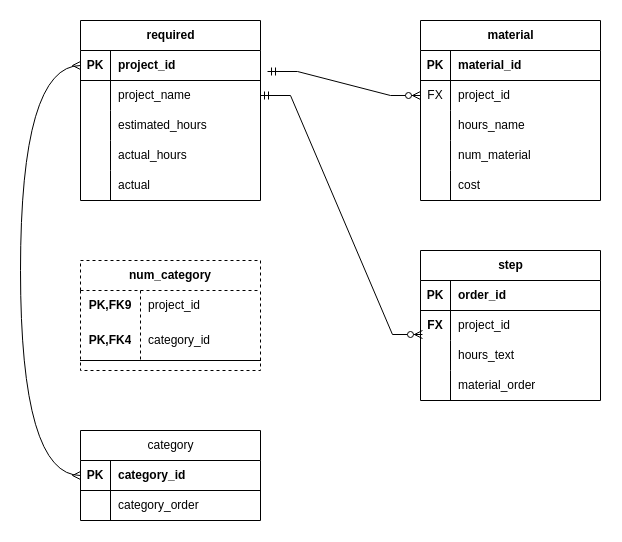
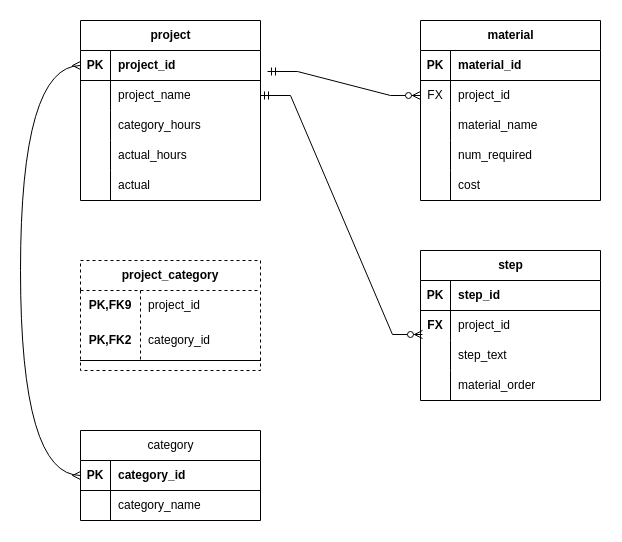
(171, 36) -> (171, 36)
(167, 126) -> (166, 126)
(492, 126) -> (499, 126)
(496, 156) -> (497, 156)
(171, 276) -> (171, 276)
(484, 296) -> (480, 296)
(111, 341) -> (111, 341)
(492, 356) -> (489, 356)
(166, 506) -> (162, 506)
